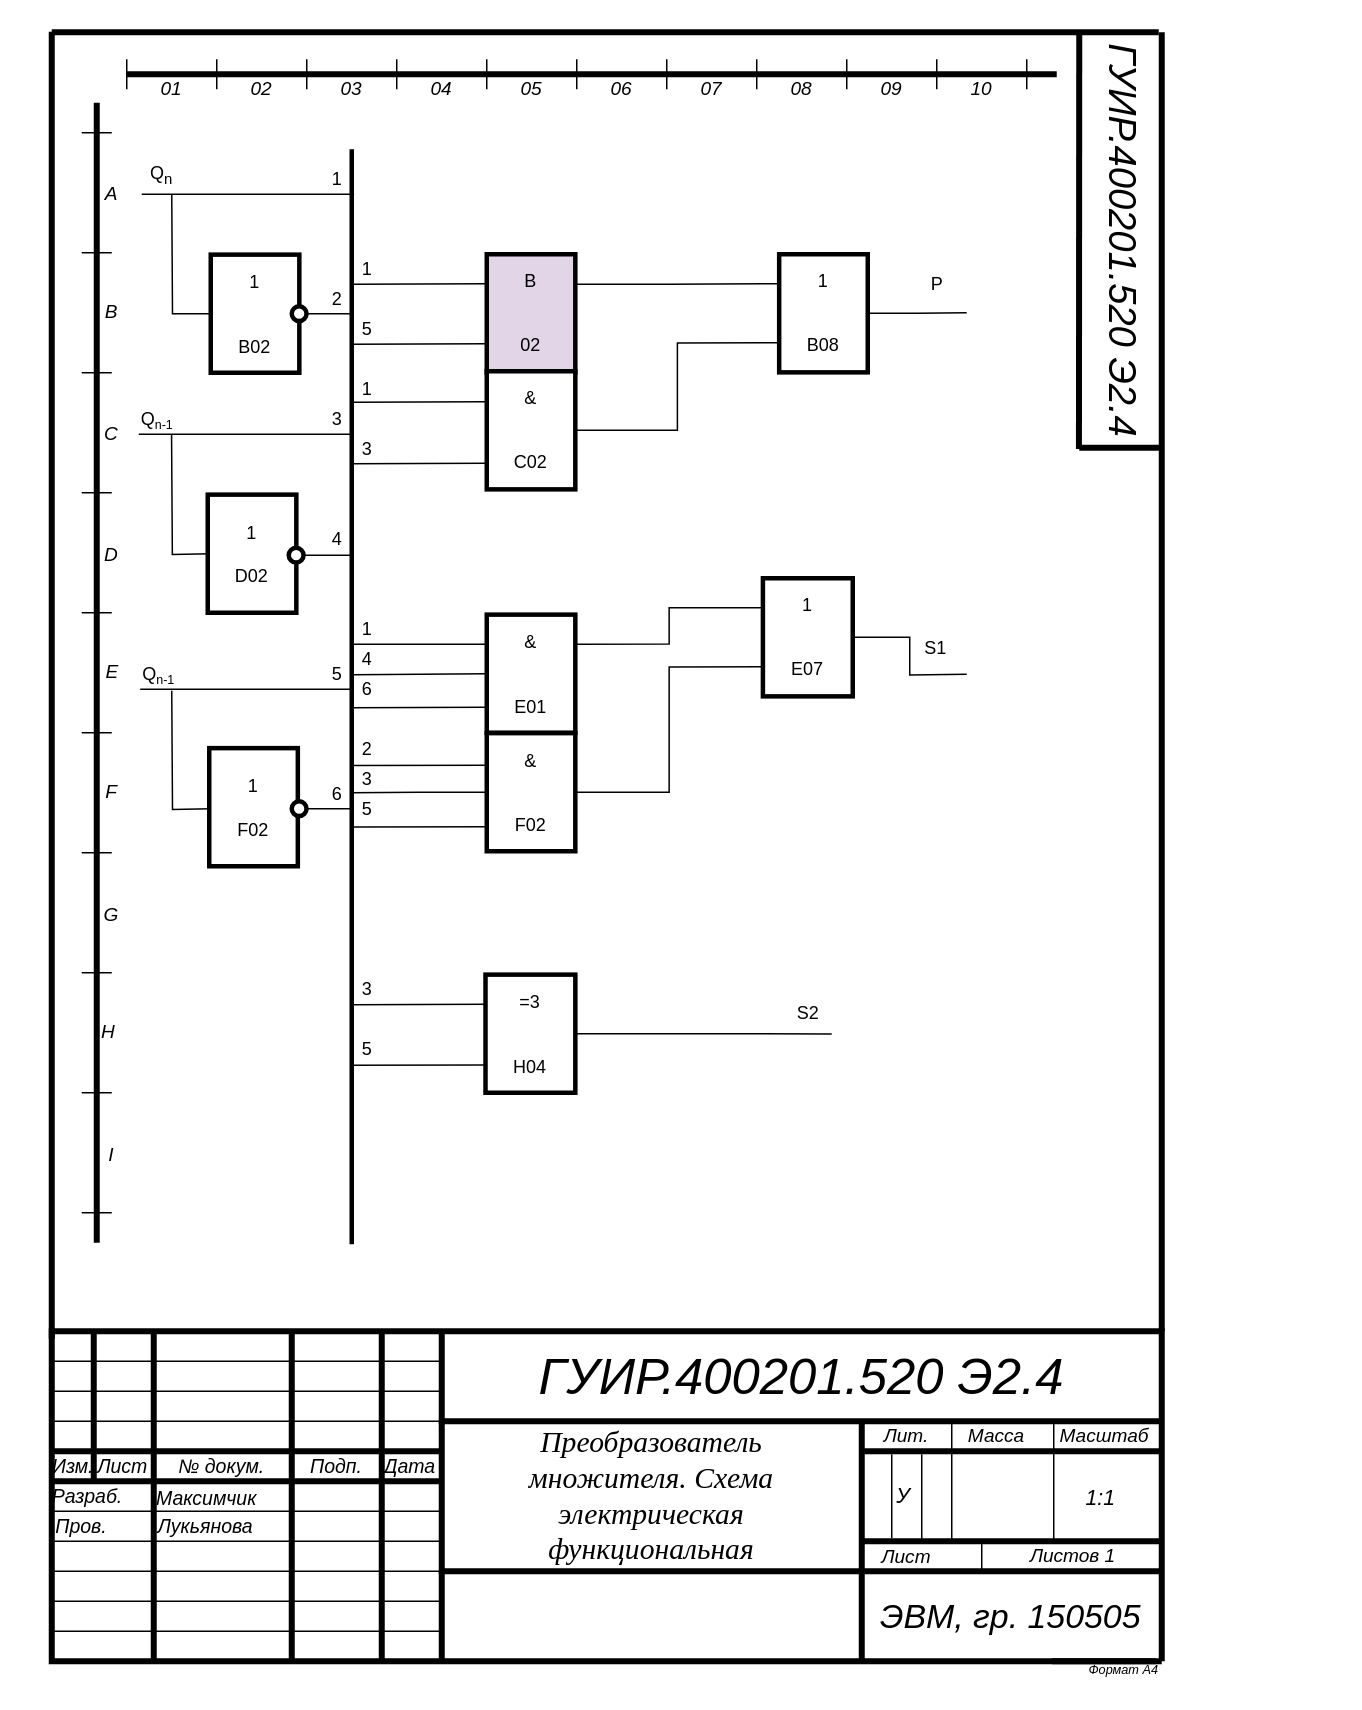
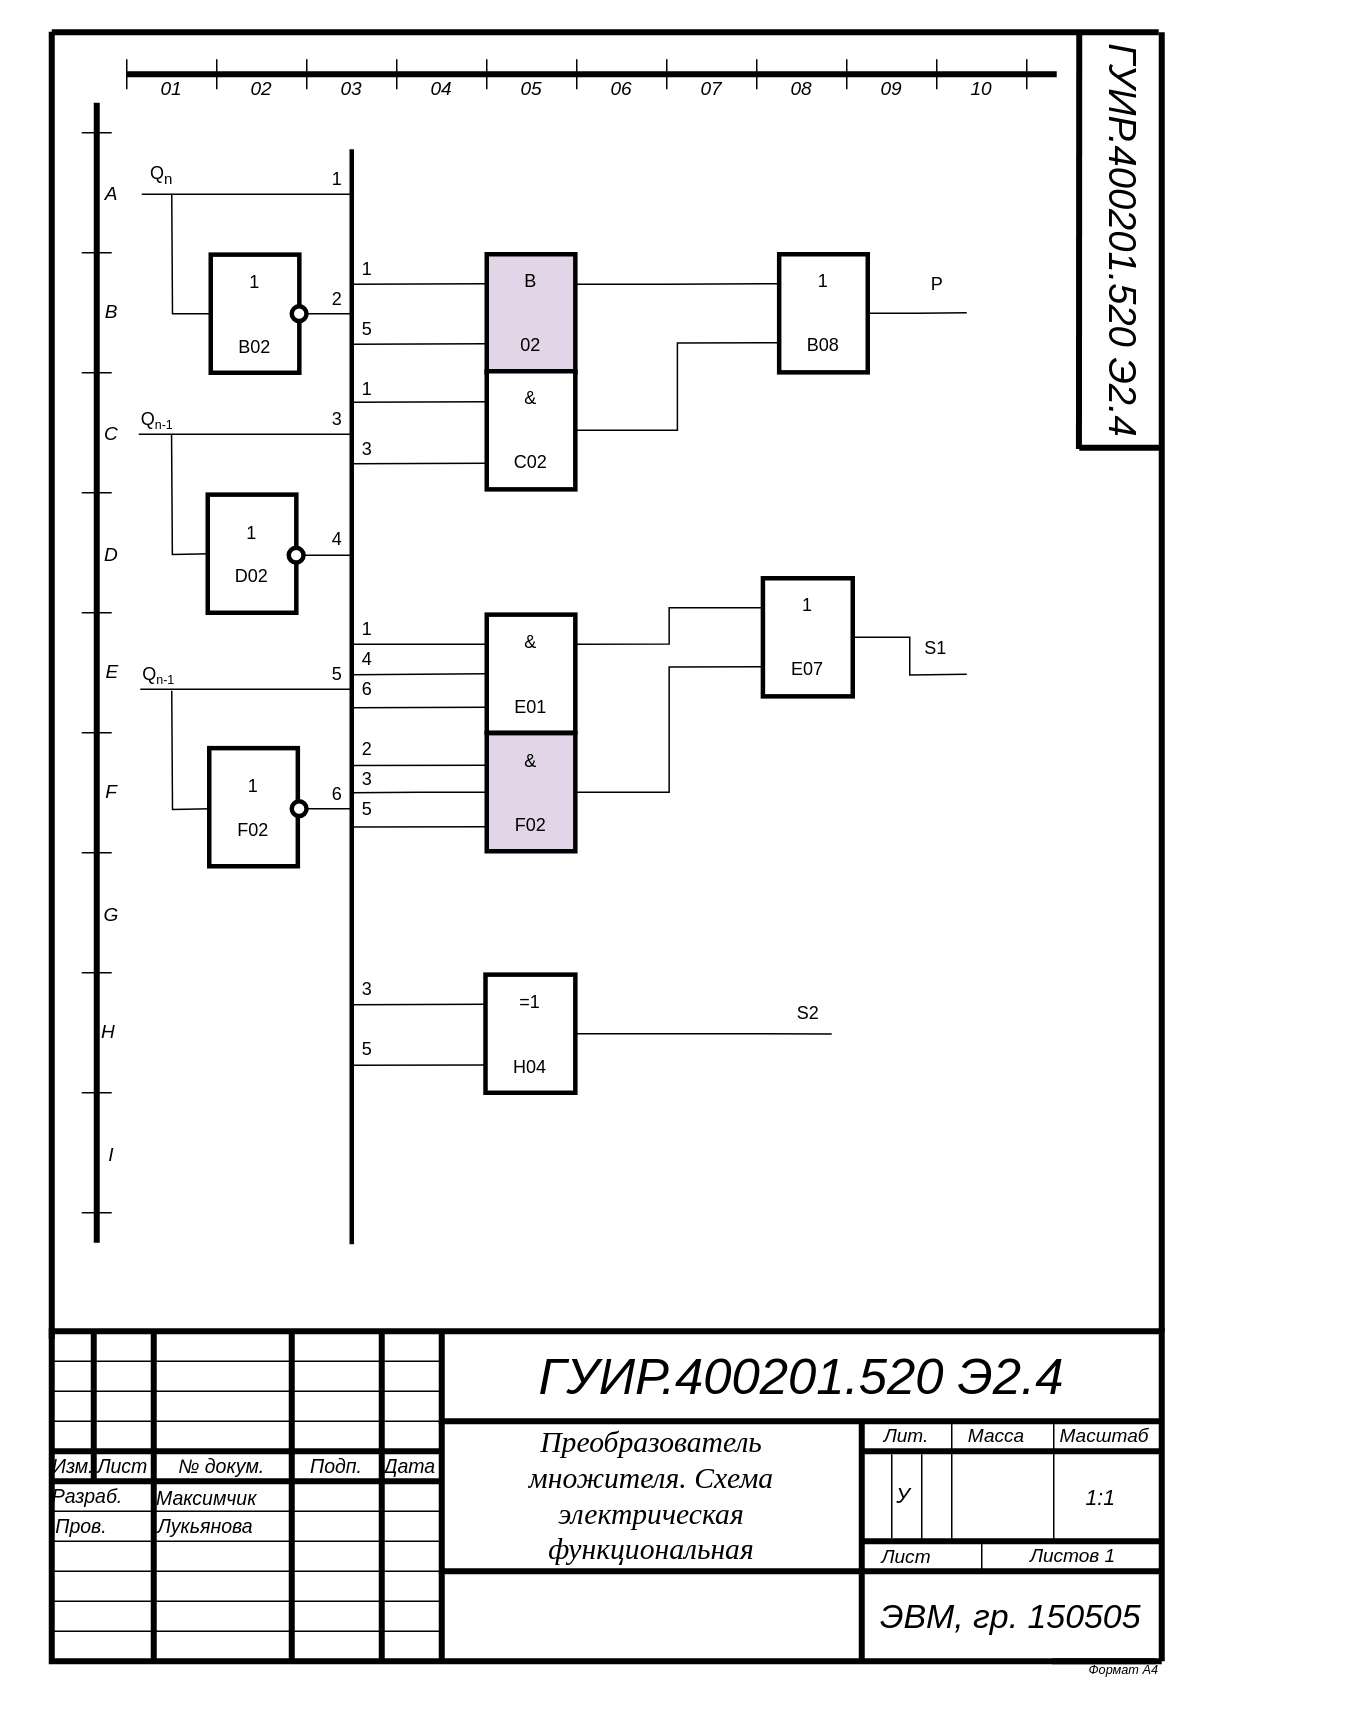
(531, 792) -> (531, 792)
(530, 1034) -> (530, 1034)
